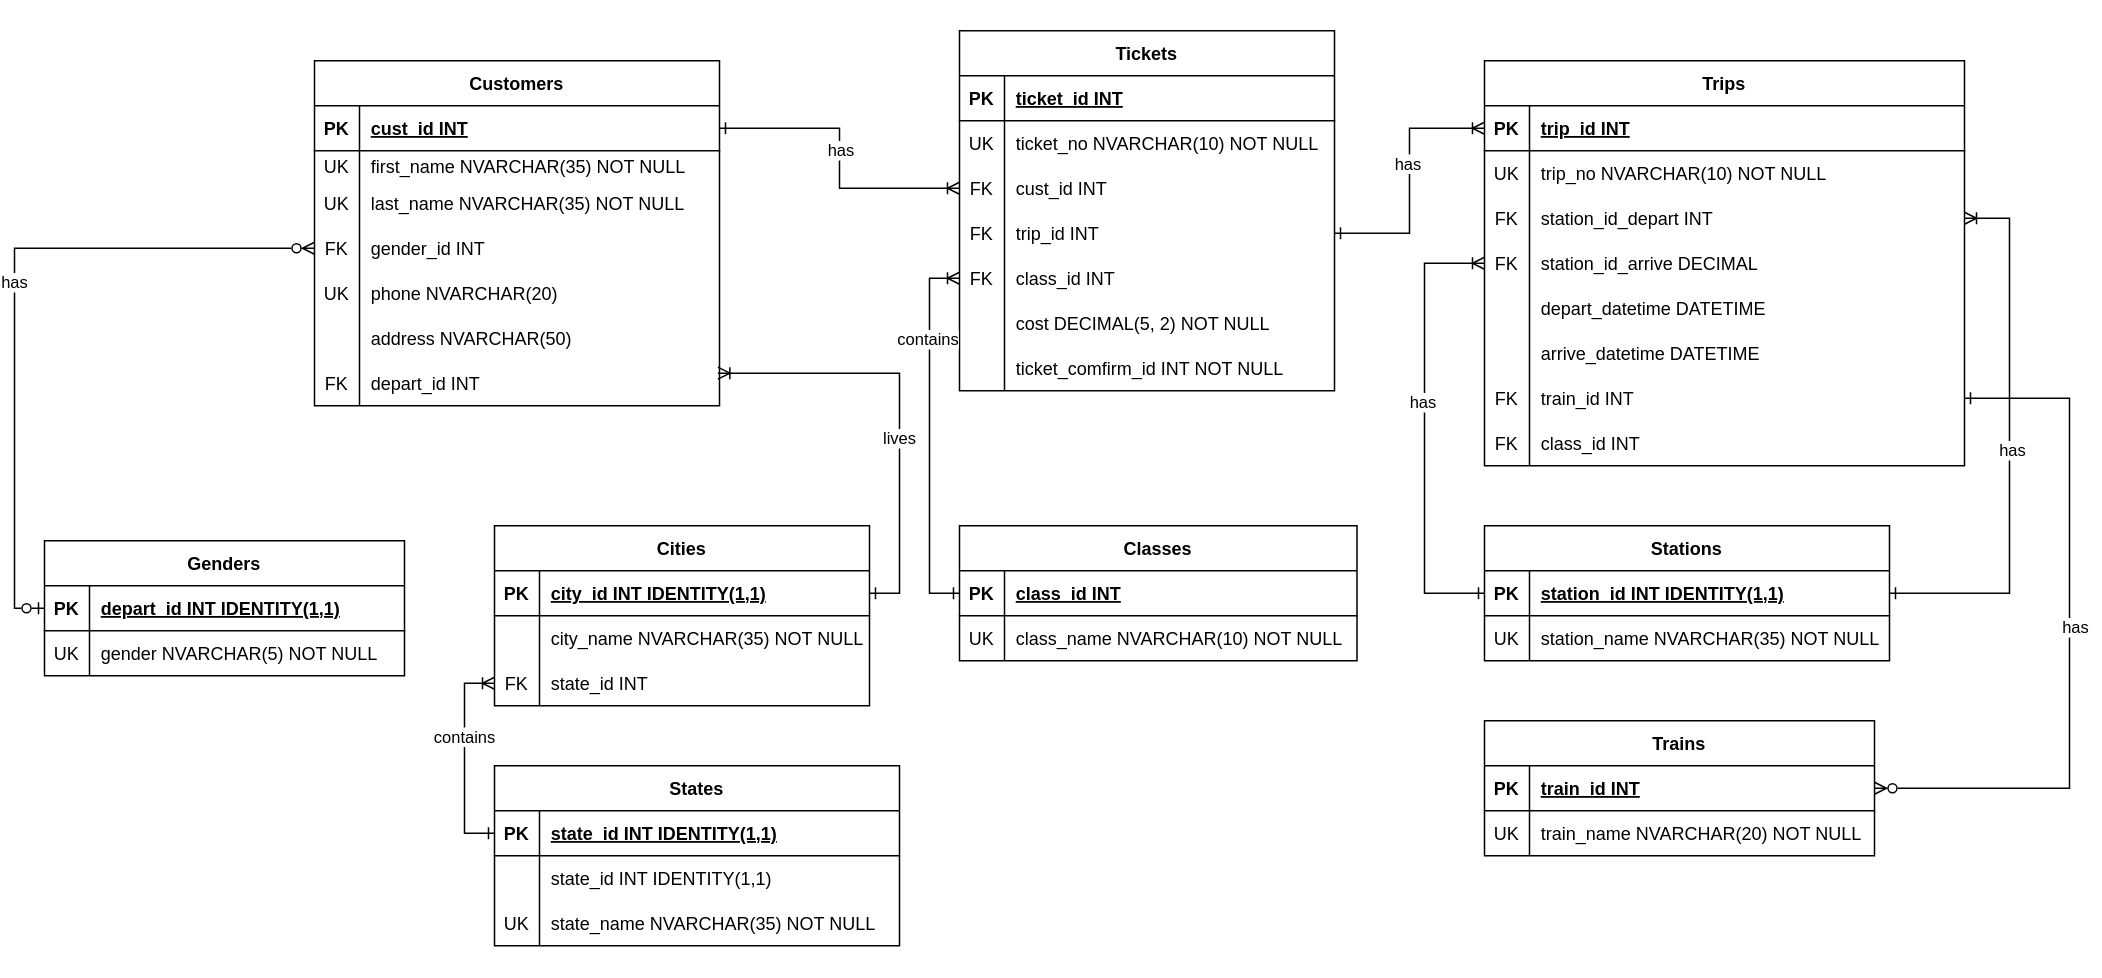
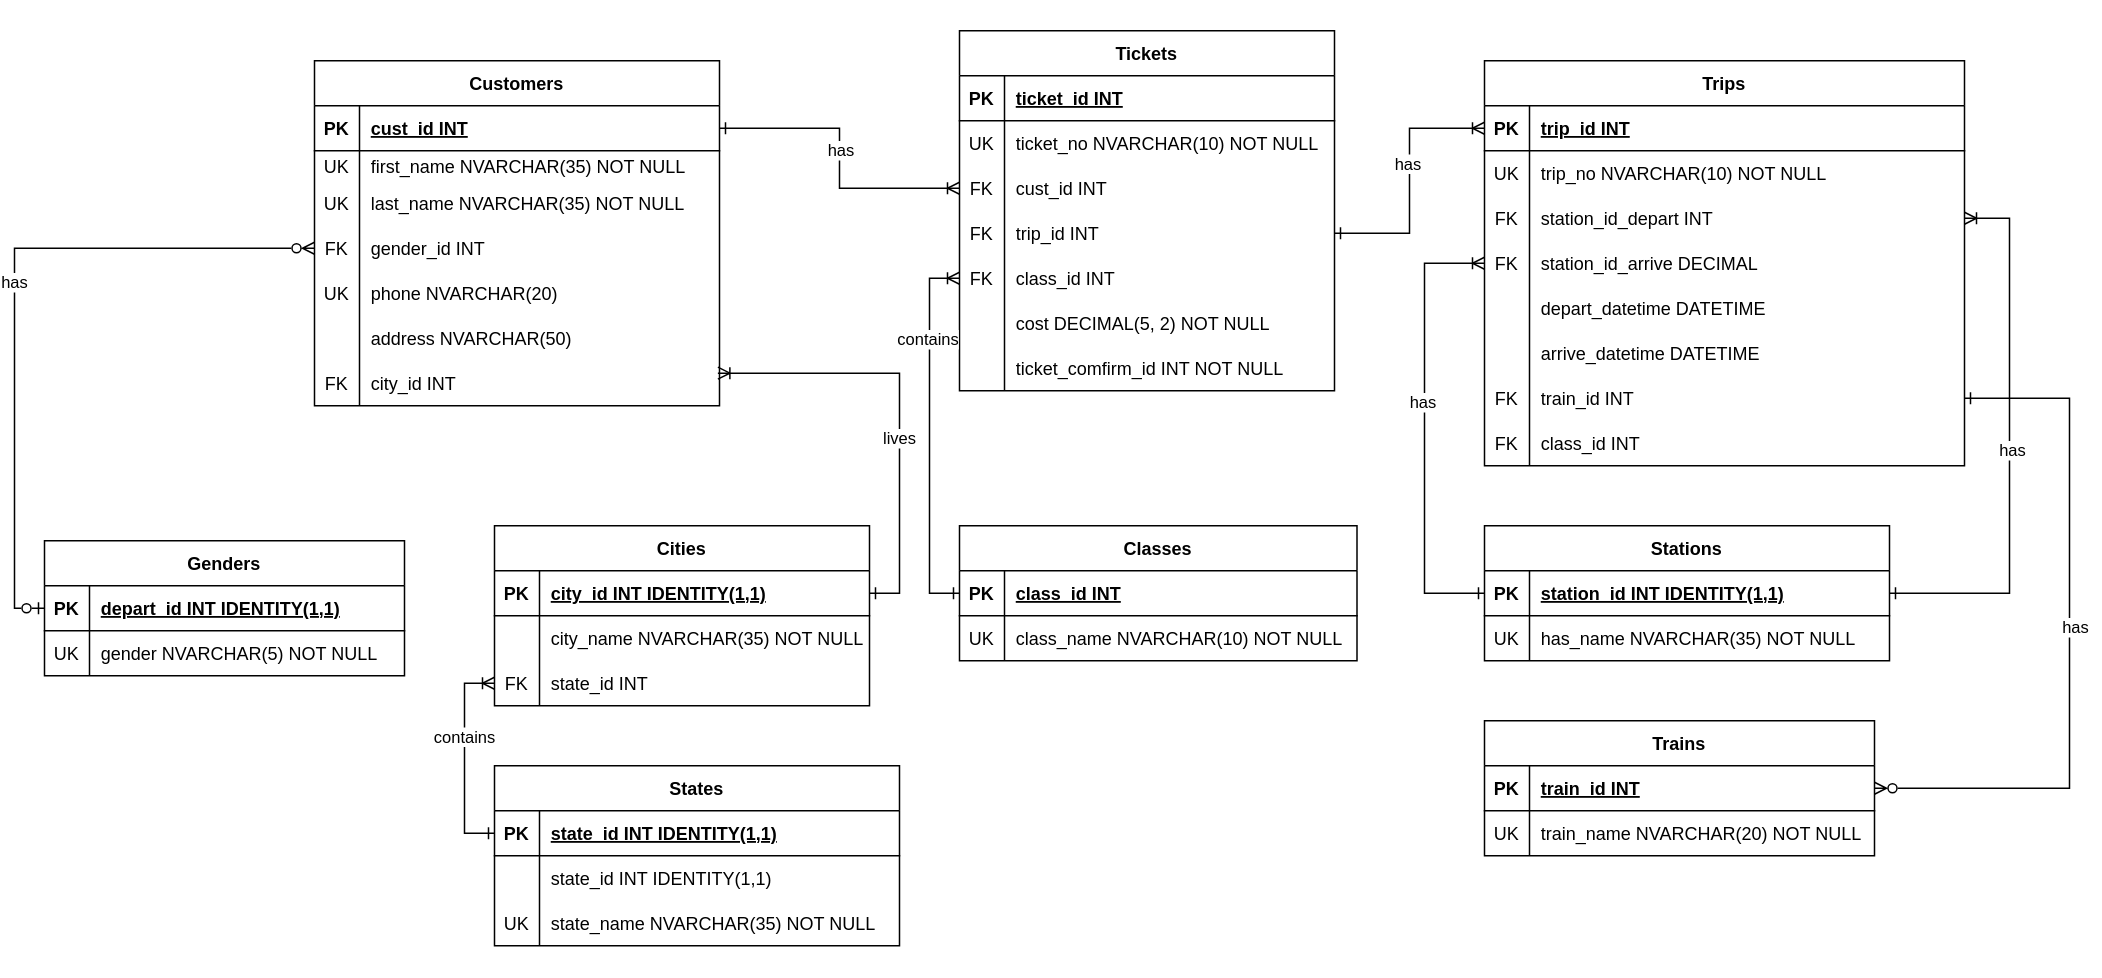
(431, 384) -> (419, 384)
(1703, 639) -> (1685, 639)
